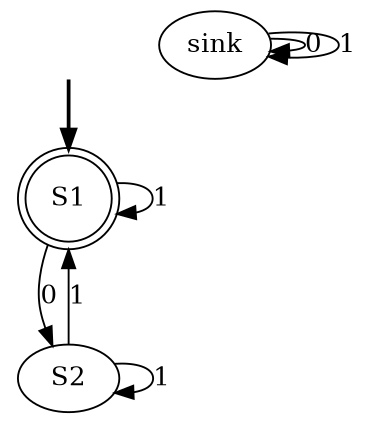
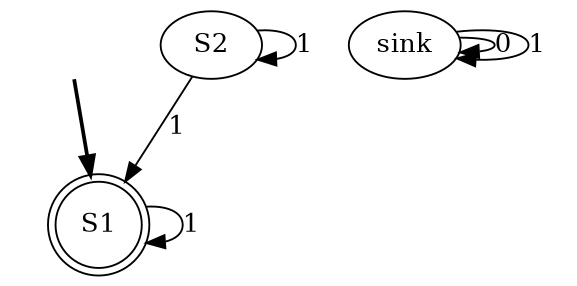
(39, 286) -> none
